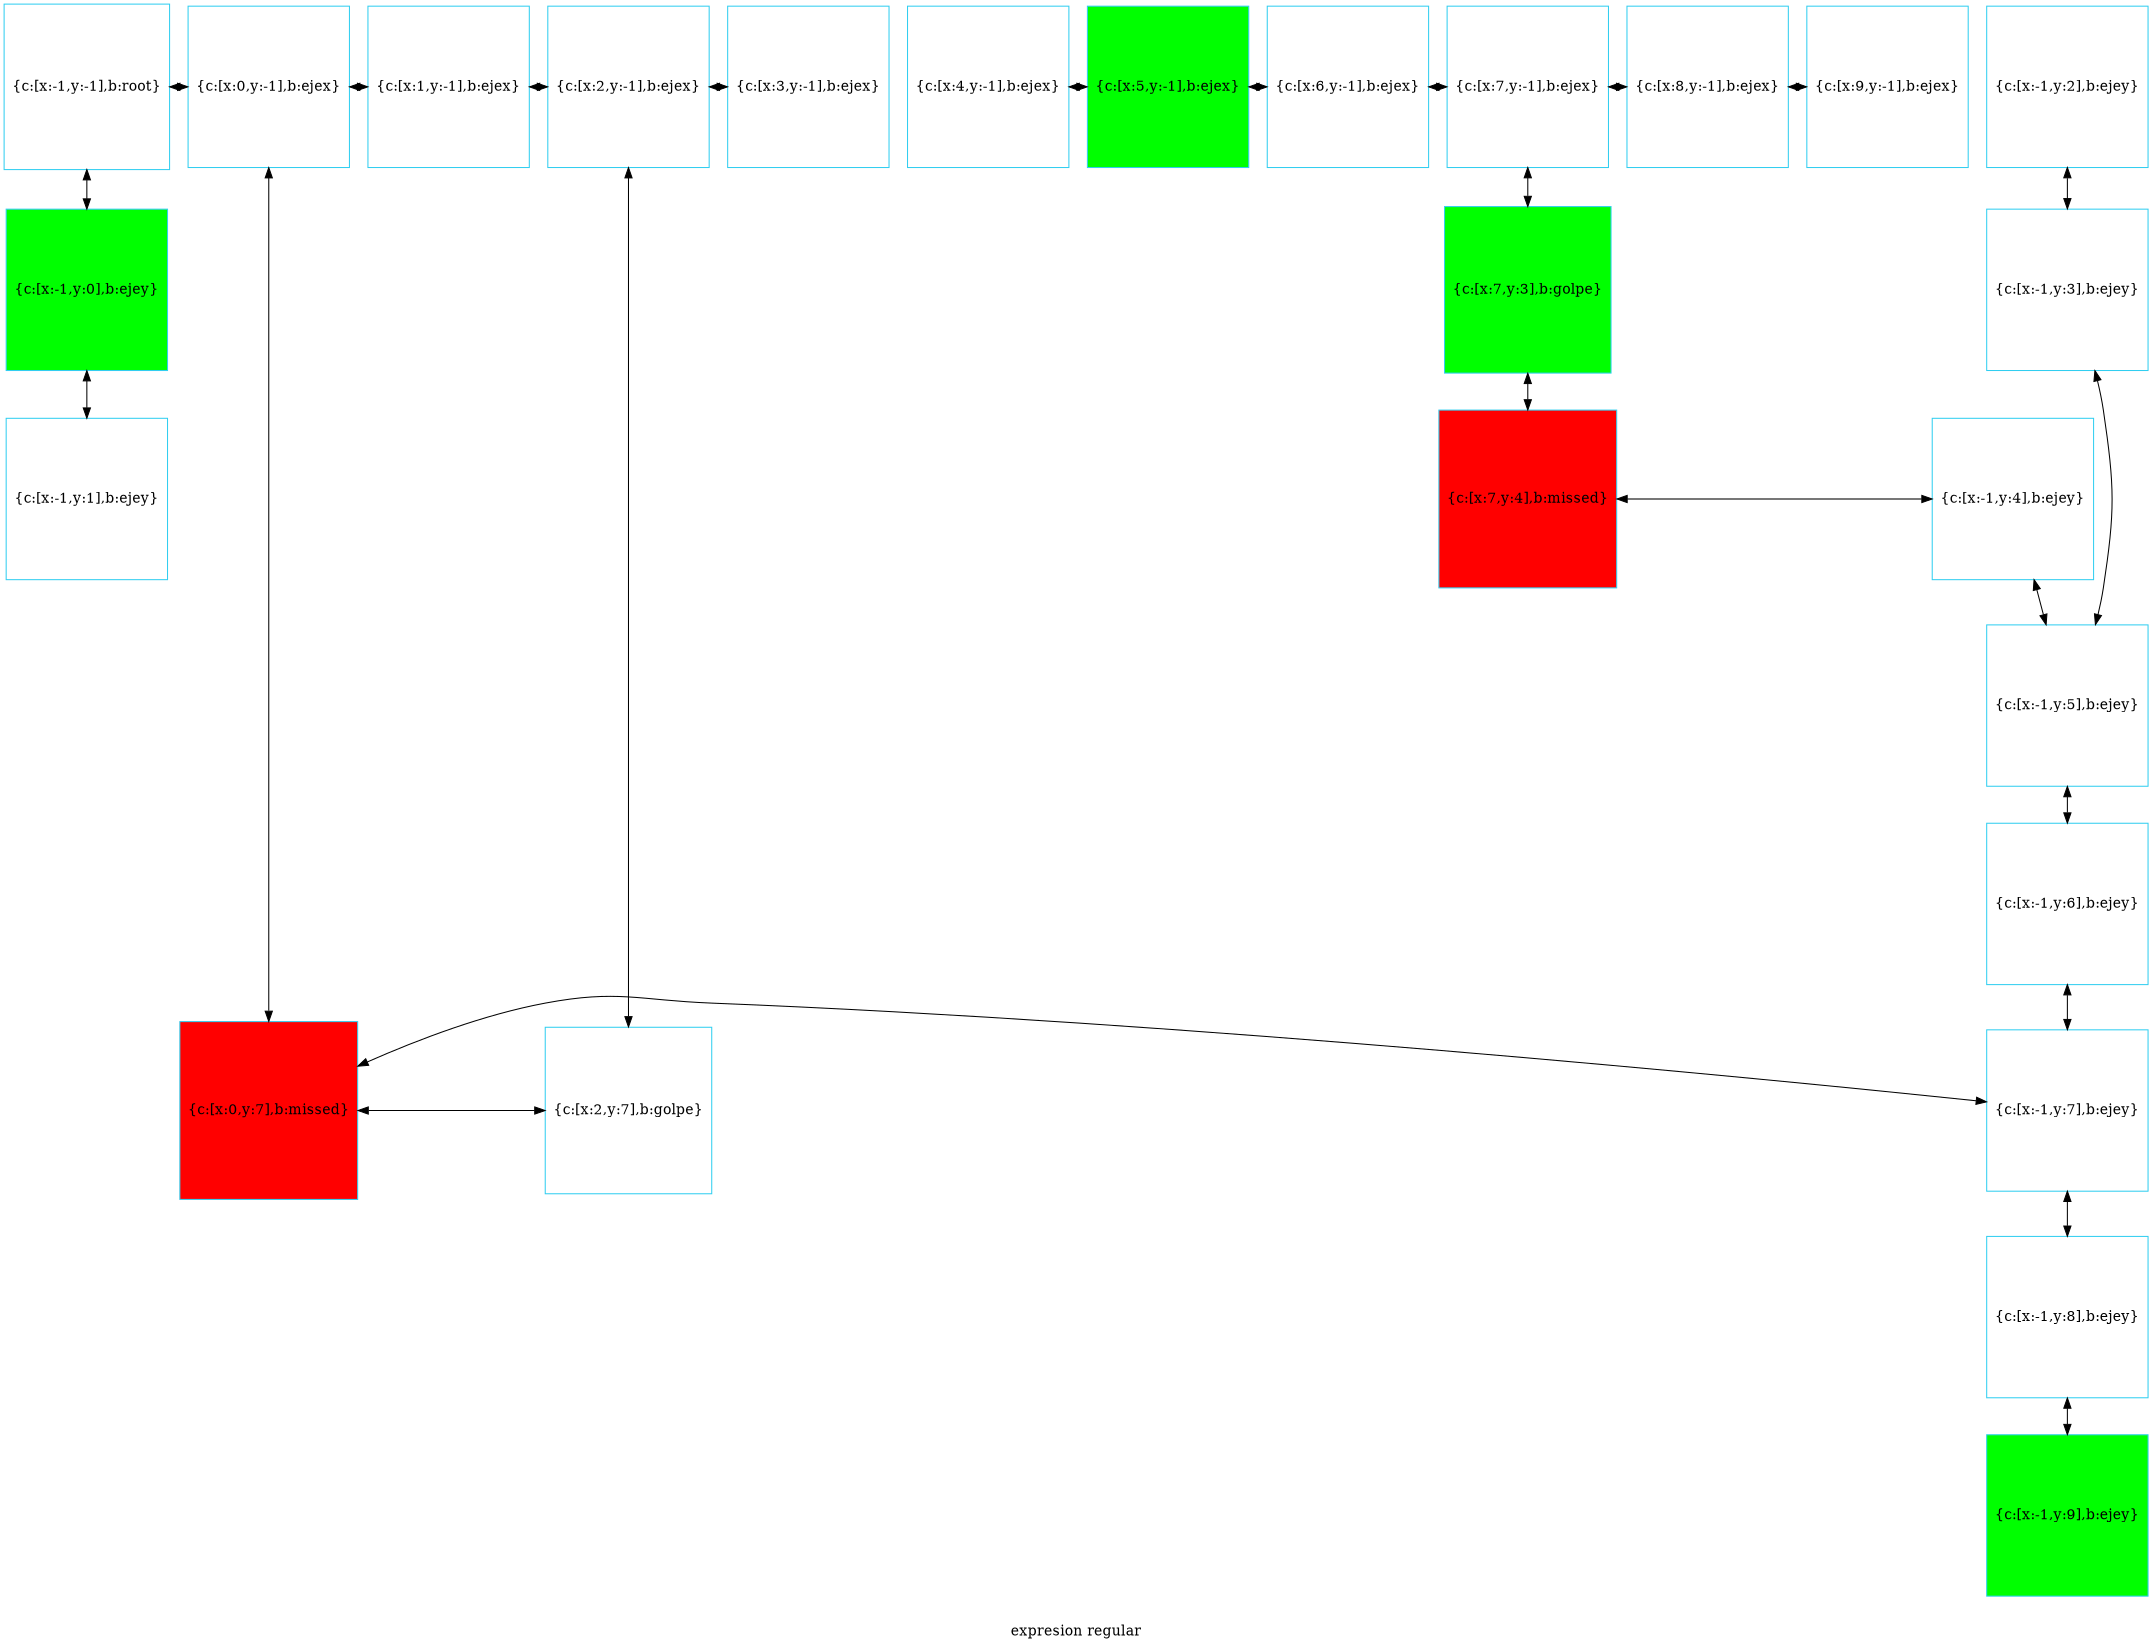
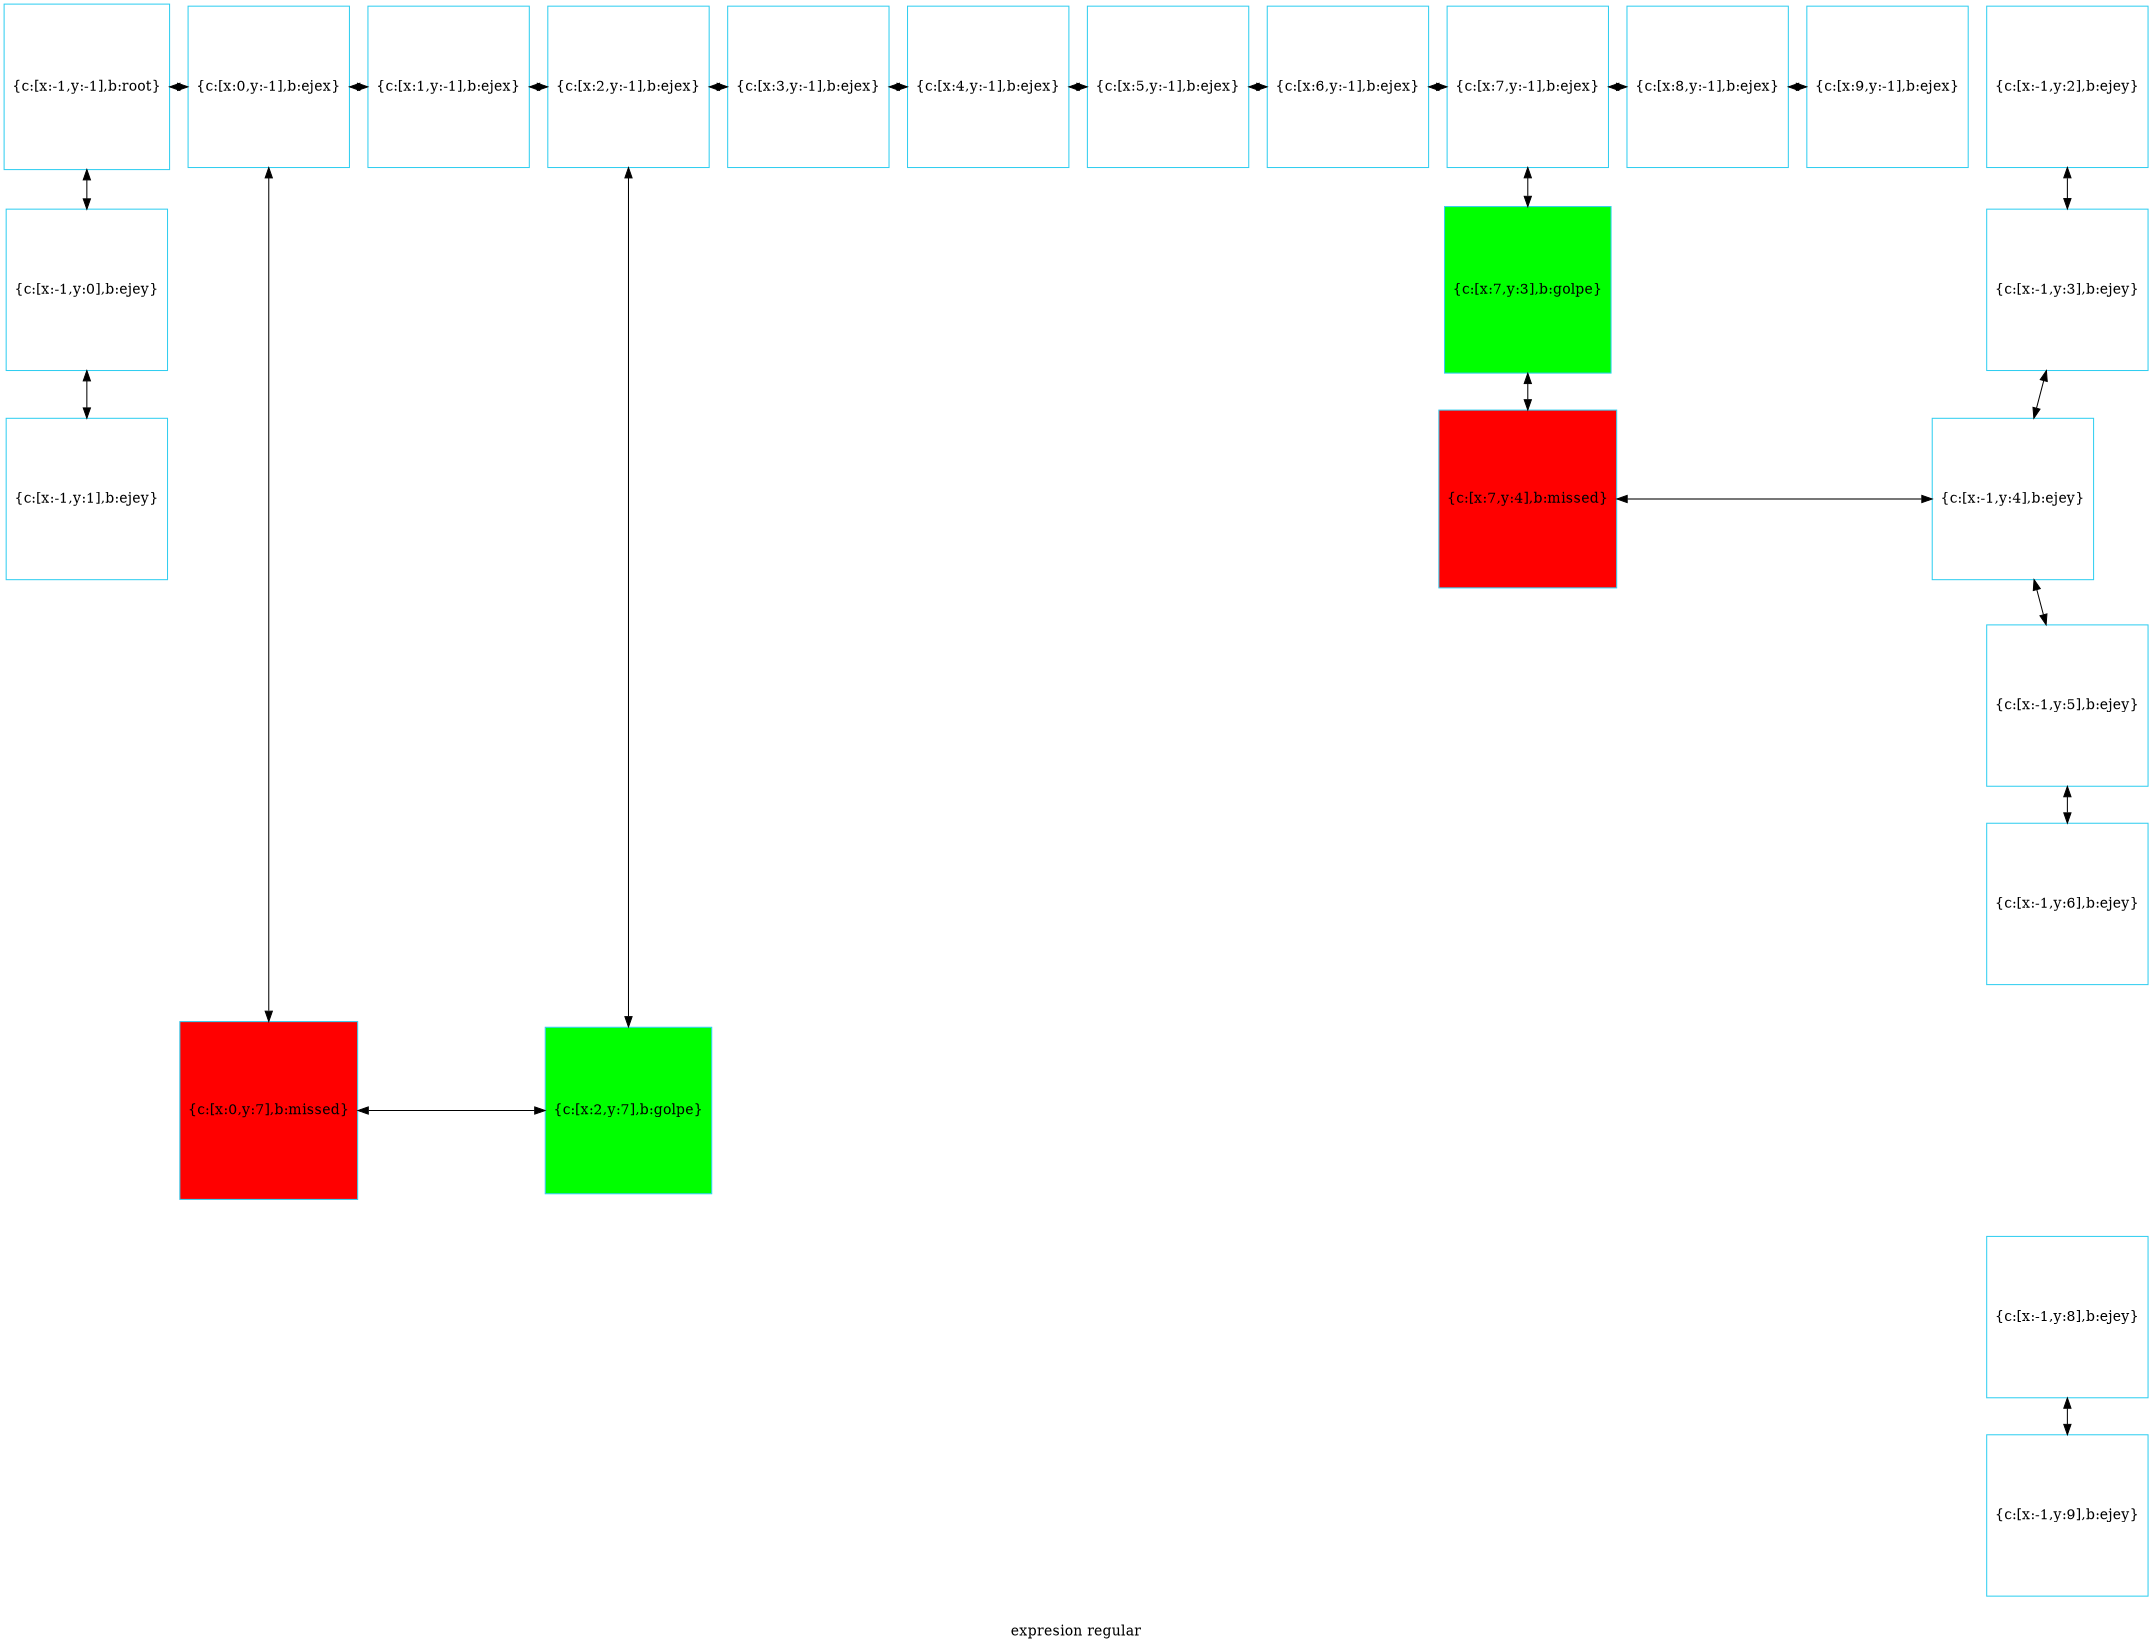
none -> (900, 87)
(1168, 87) -> (1168, 87)
(87, 290) -> (87, 290)
(2112, 498) -> (2040, 394)
(628, 1111) -> (628, 1111)
(2067, 1111) -> none
(2067, 1515) -> (2067, 1515)
